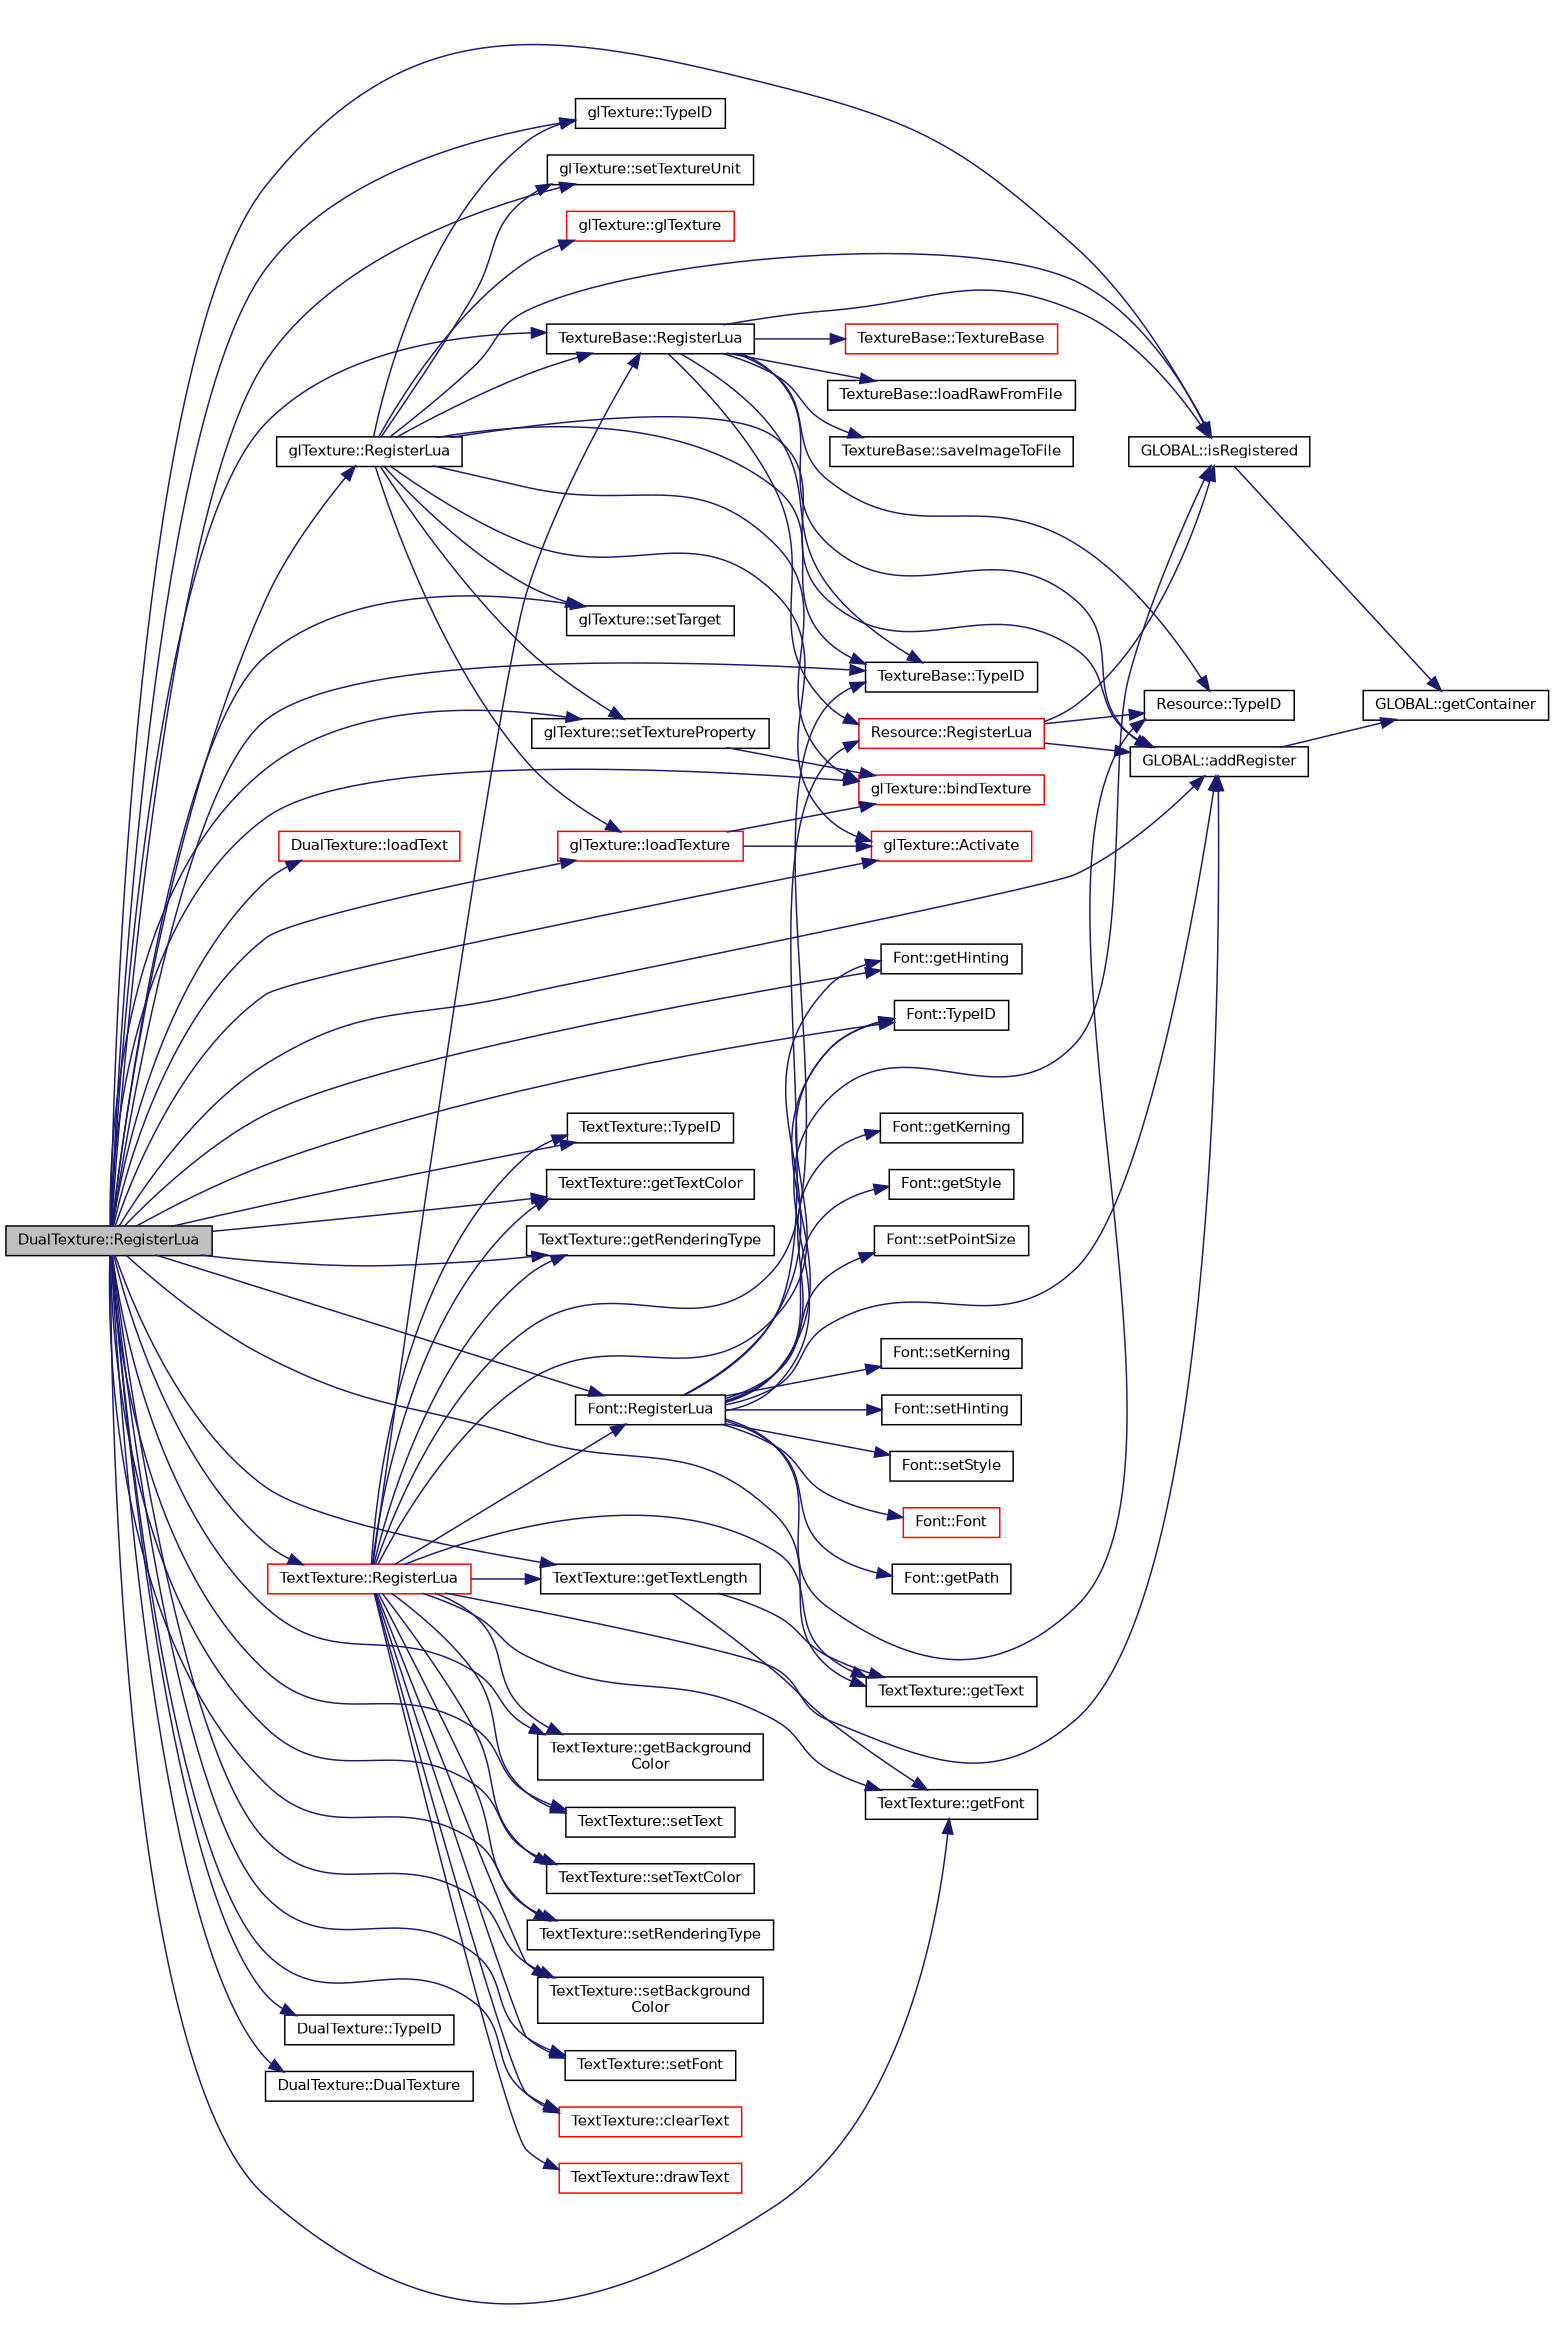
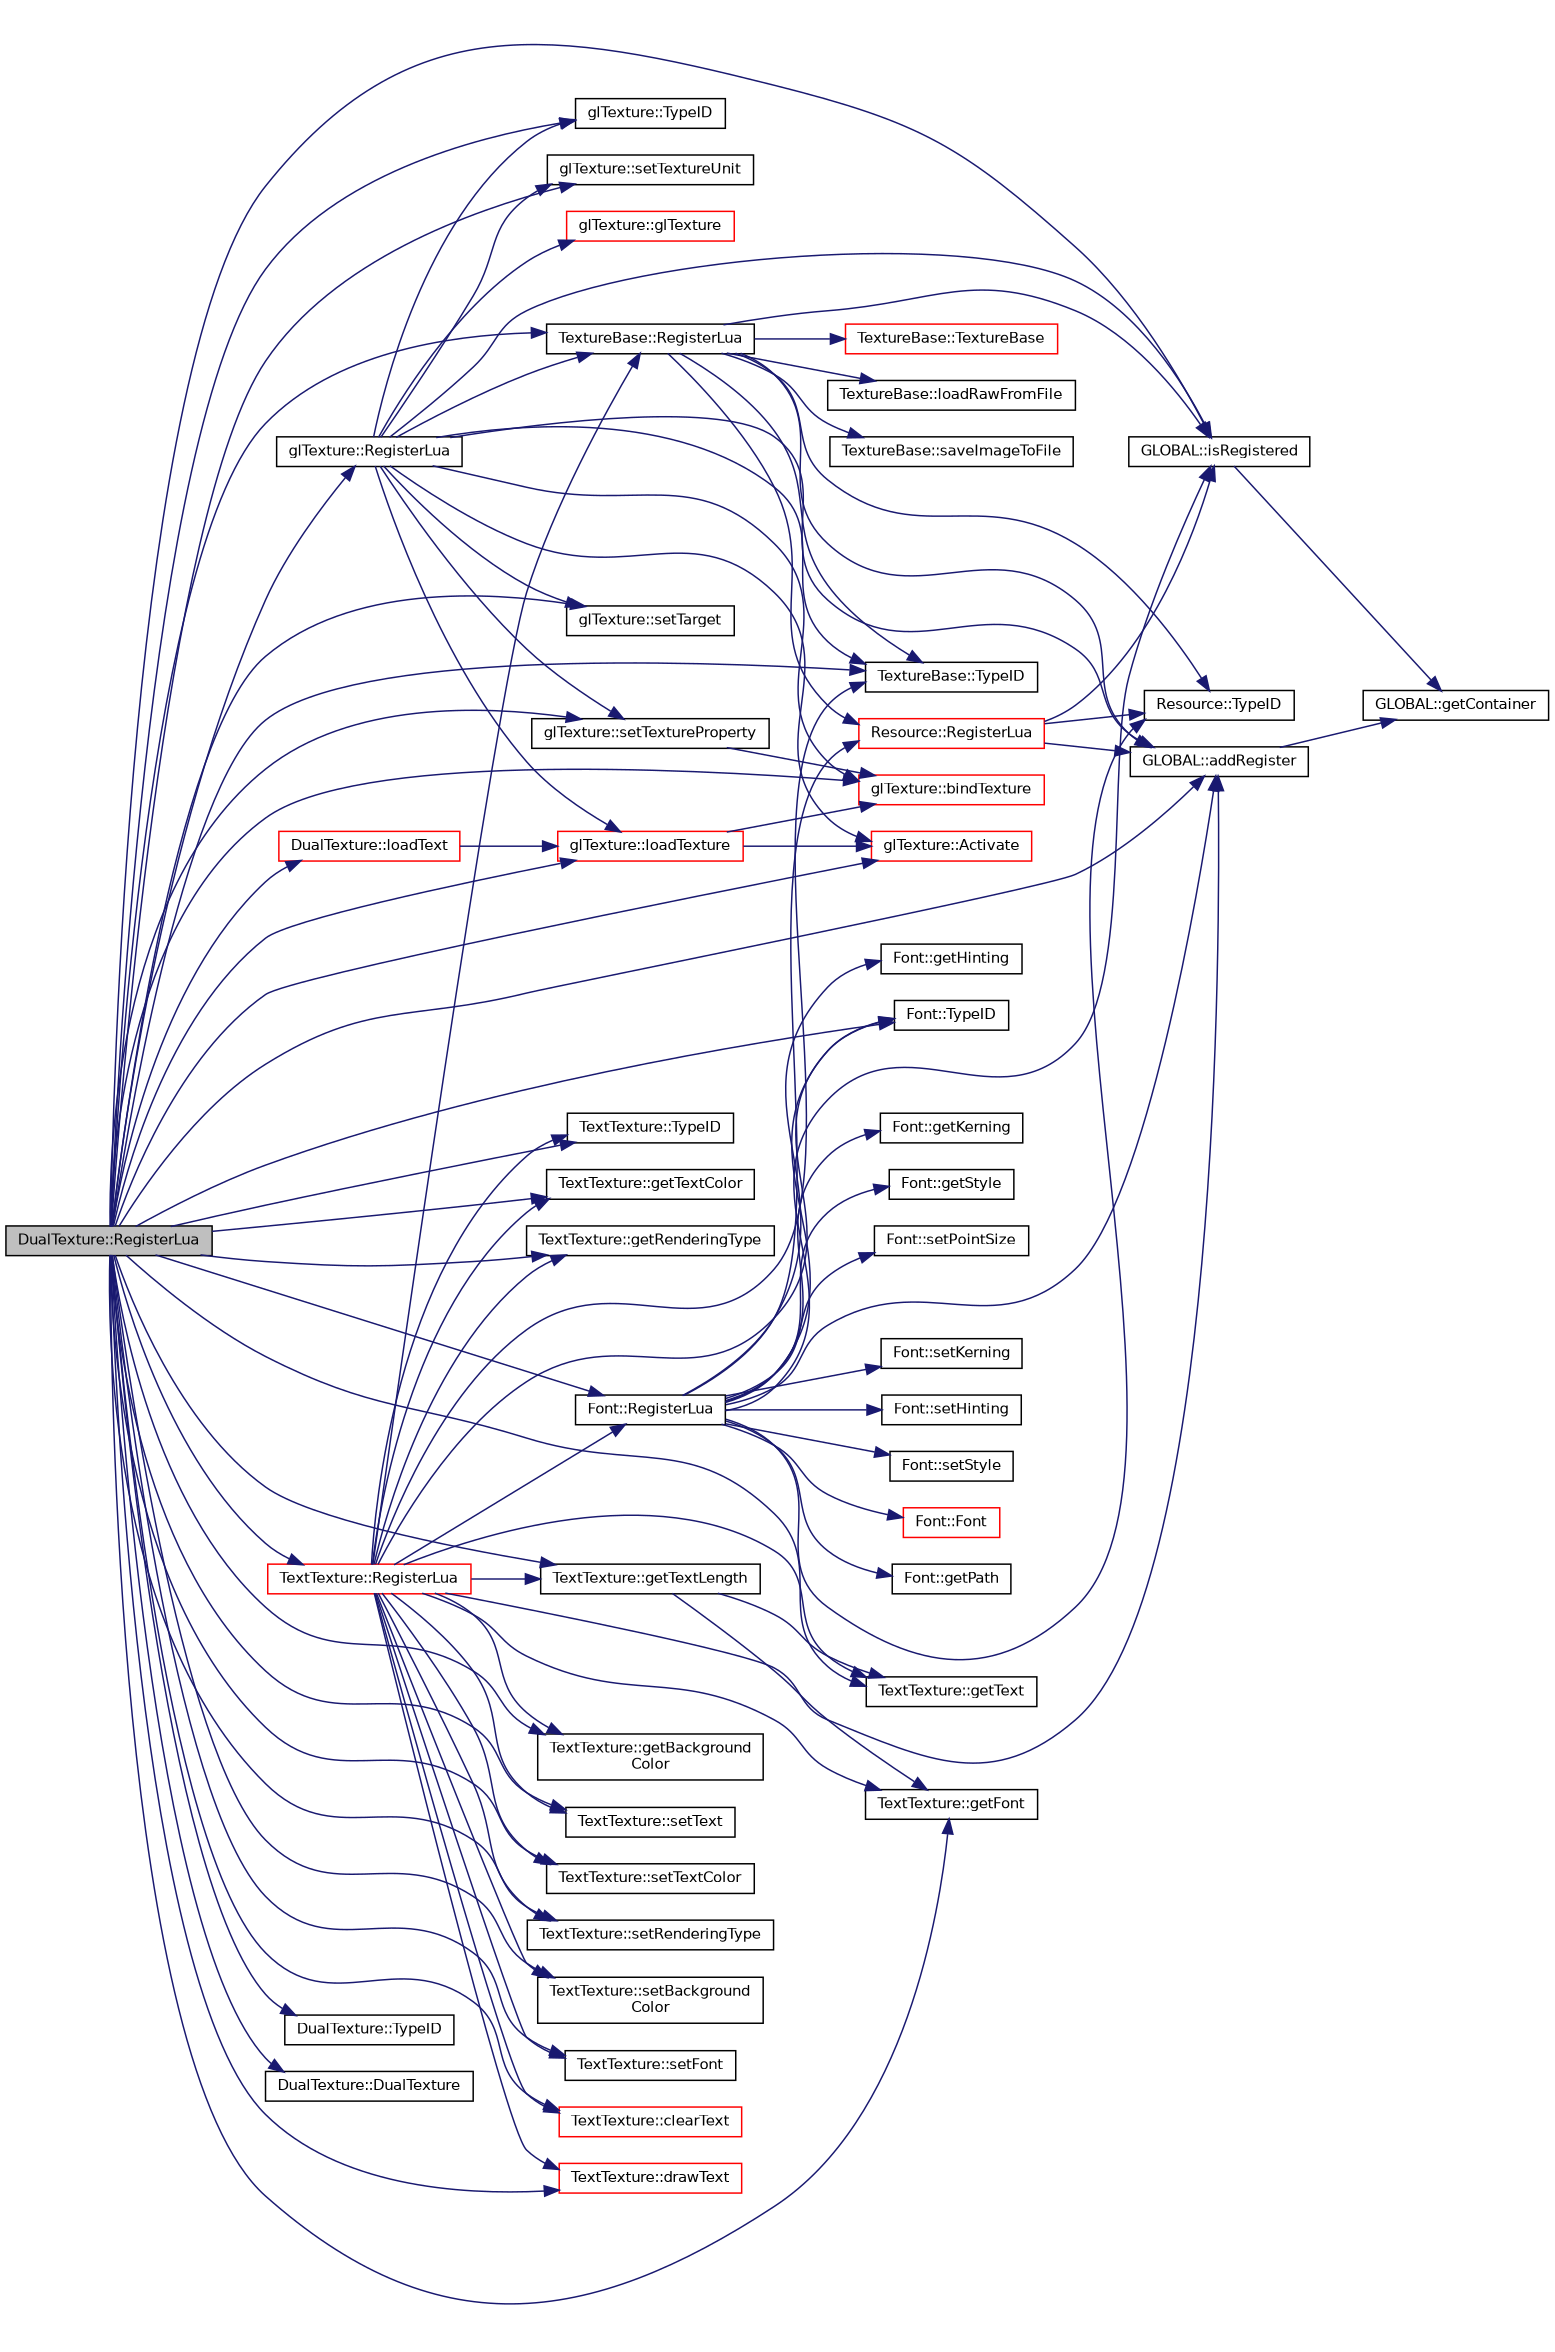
none -> (501, 846)
(474, 1050) -> (167, 1842)
